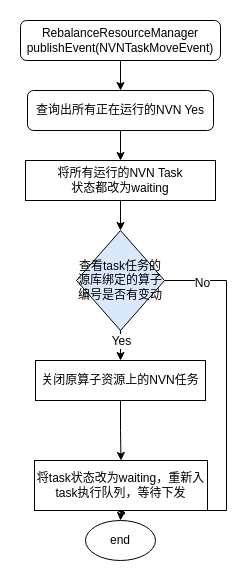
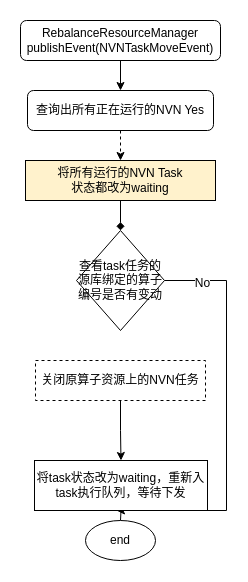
(121, 143) -> (121, 143)
(121, 181) -> (121, 181)
(121, 222) -> (121, 222)
(121, 281) -> (121, 281)
(121, 342) -> none
(121, 381) -> (121, 381)
(121, 513) -> (121, 516)
